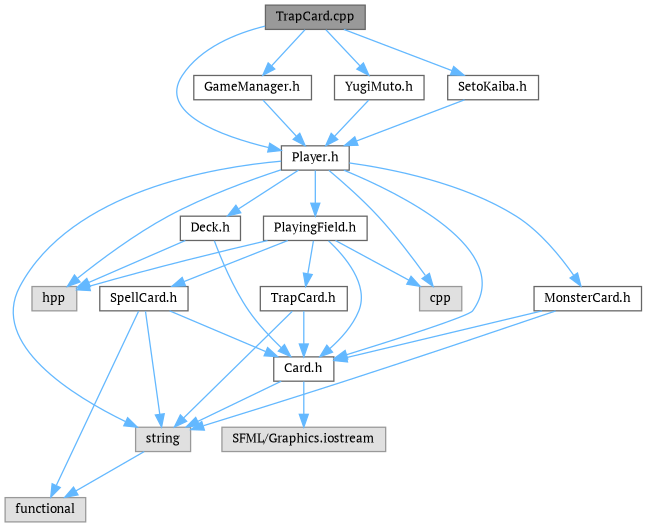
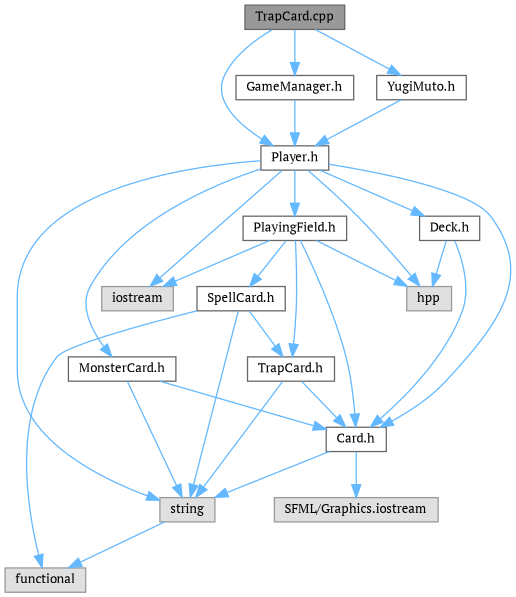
(493, 88) -> none
(441, 299) -> (138, 299)
(218, 331) -> (262, 329)
